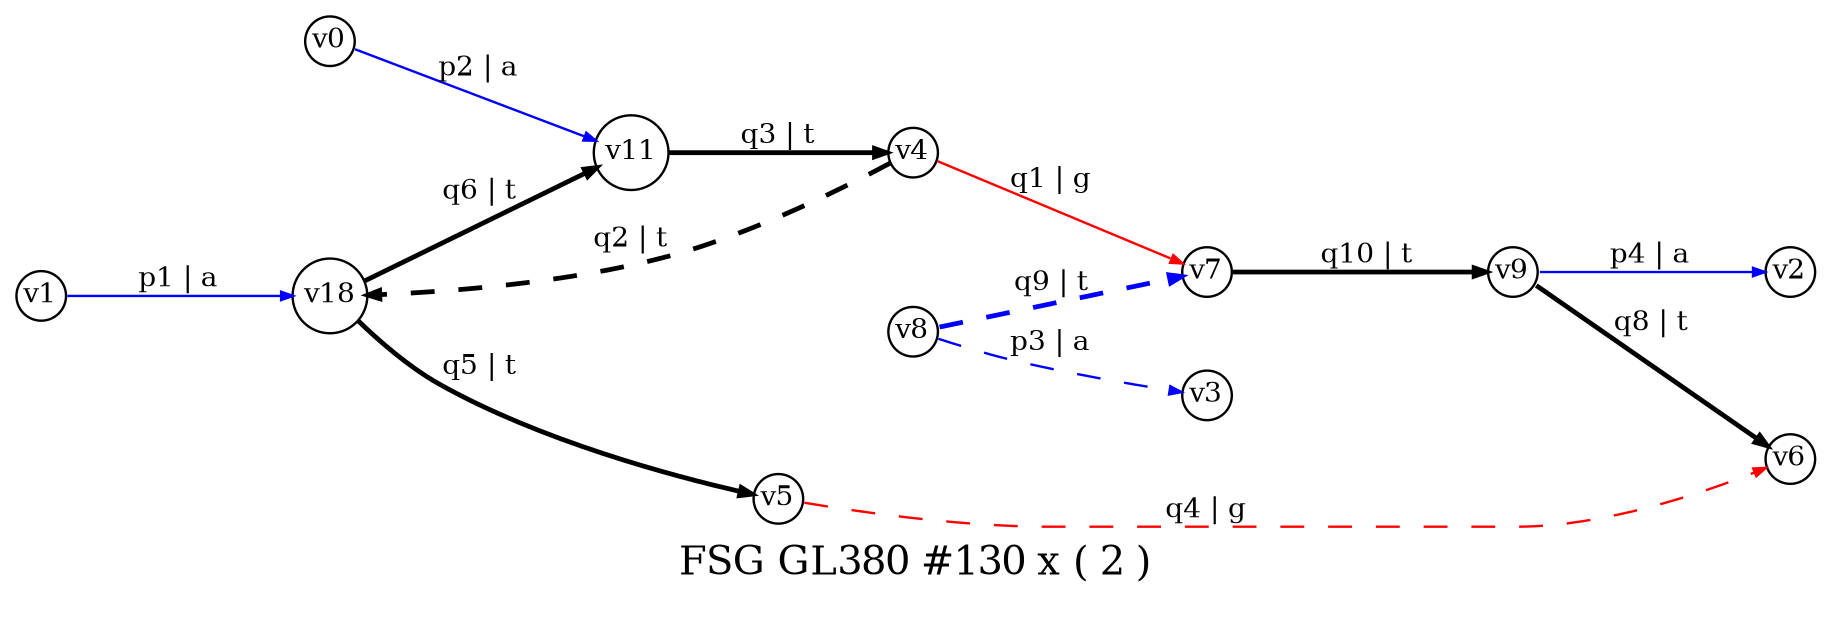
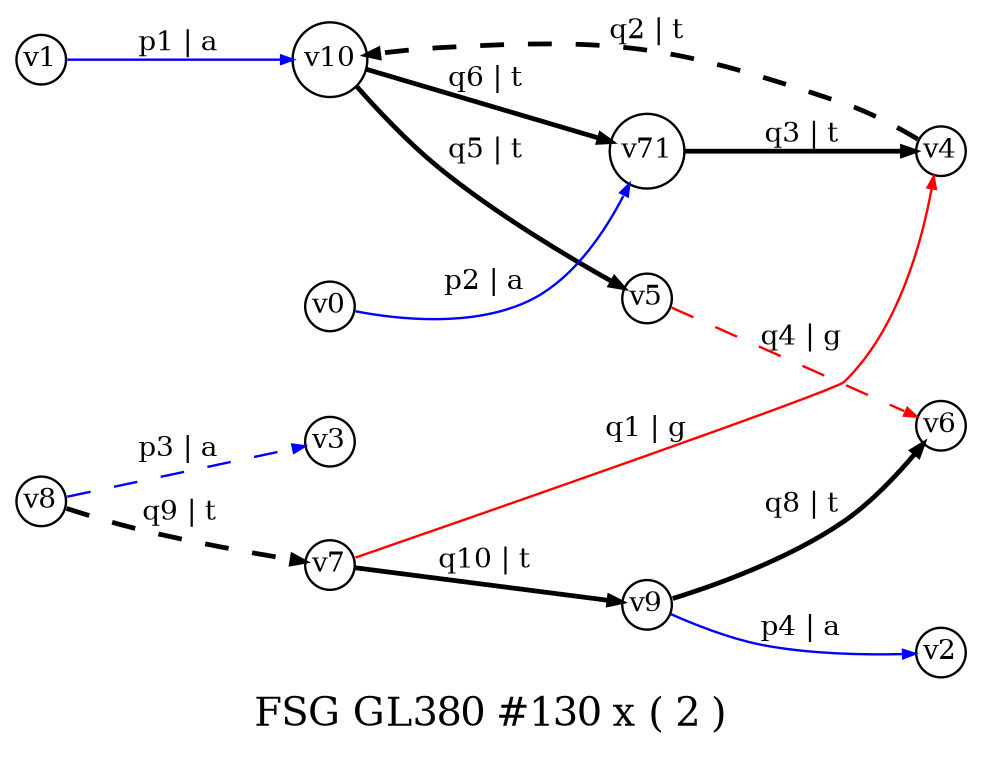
(631, 153) -> (647, 151)
(1054, 210) -> (702, 436)
(330, 296) -> (330, 60)
(1054, 303) -> (178, 538)
